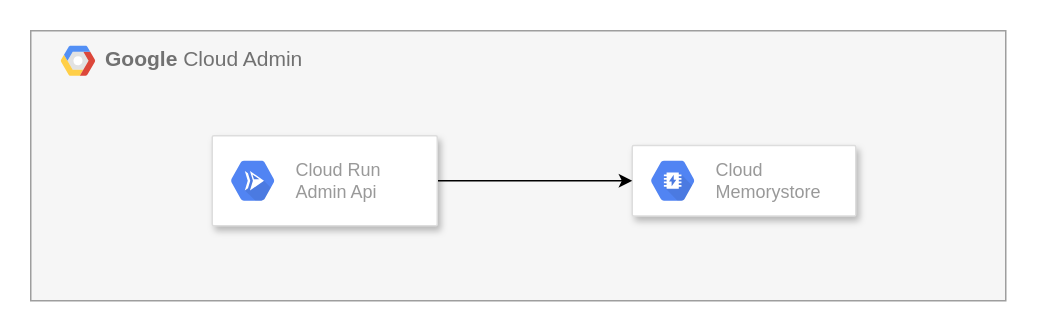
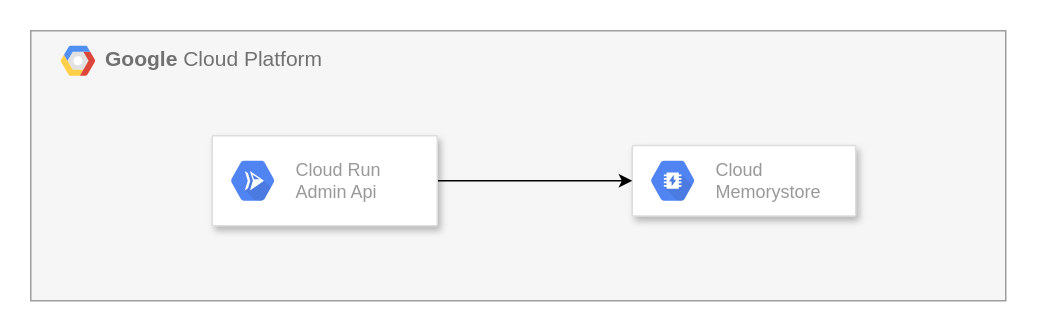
(198, 60) -> (216, 60)
